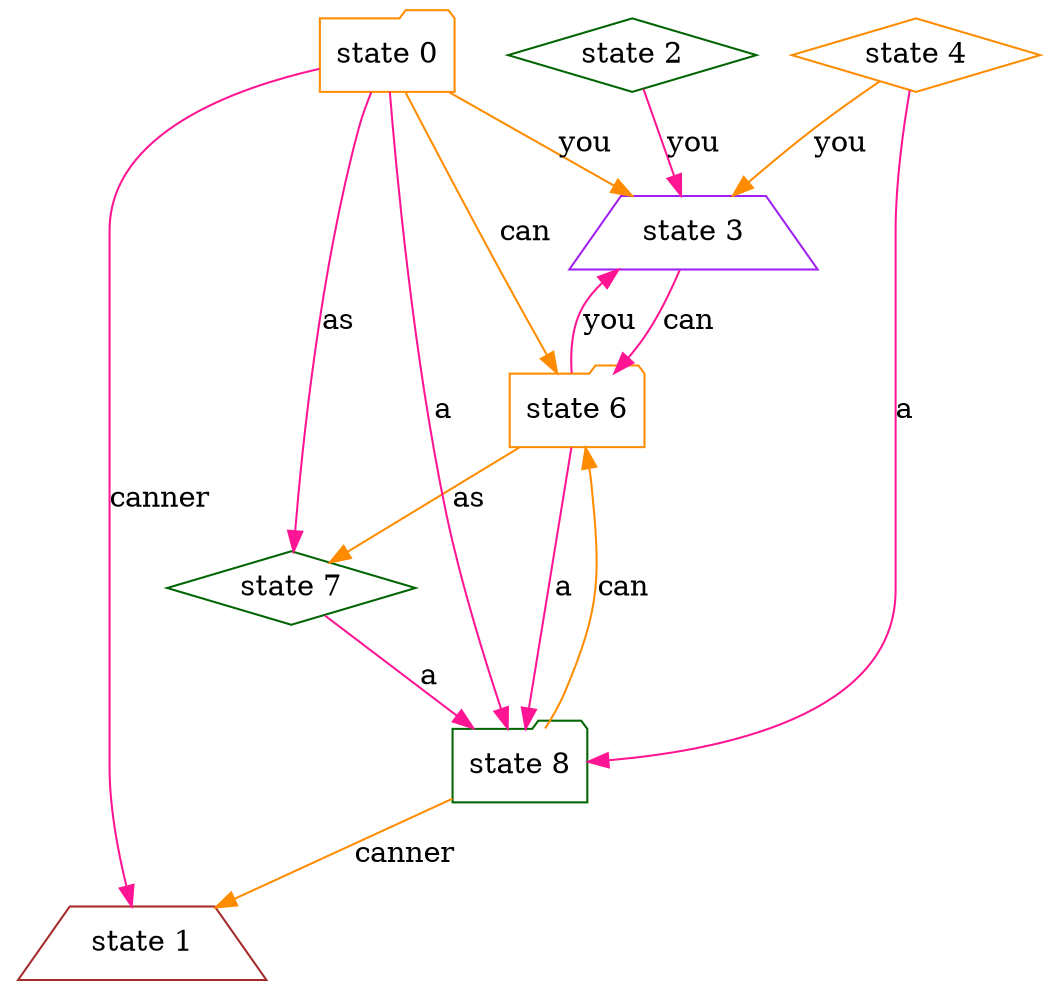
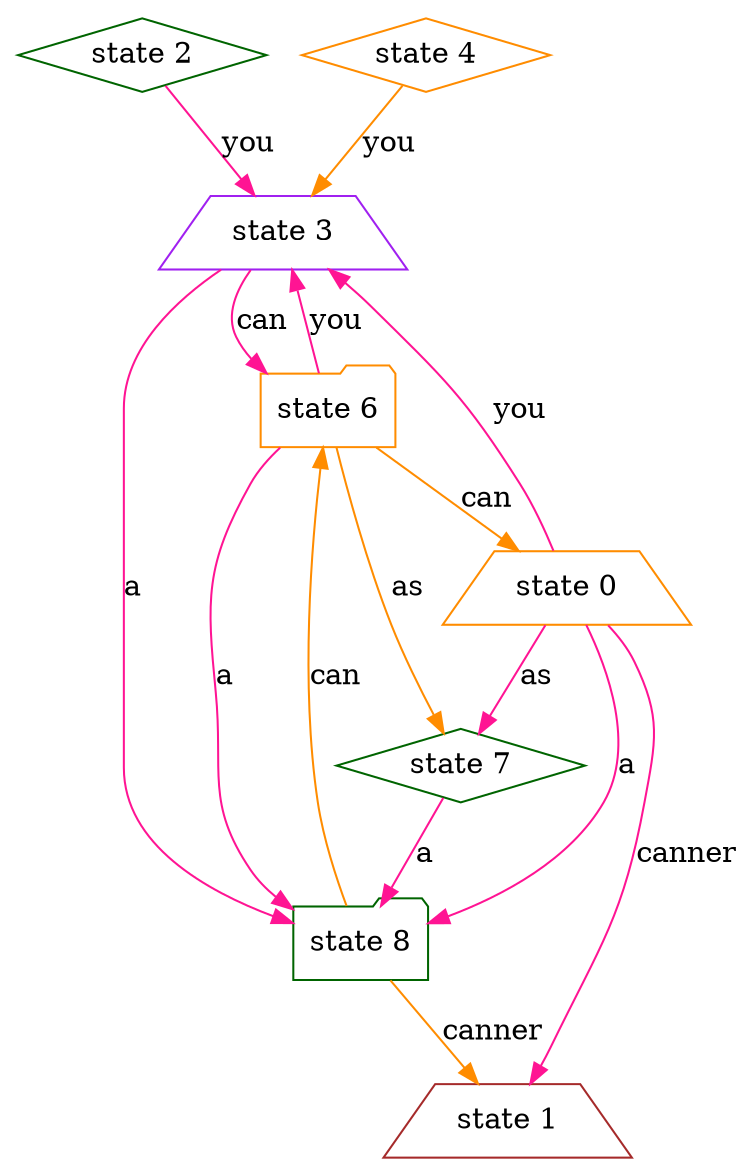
(387, 55) -> (567, 588)
(532, 139) -> (465, 405)
(475, 224) -> (439, 493)
(896, 522) -> (124, 612)
